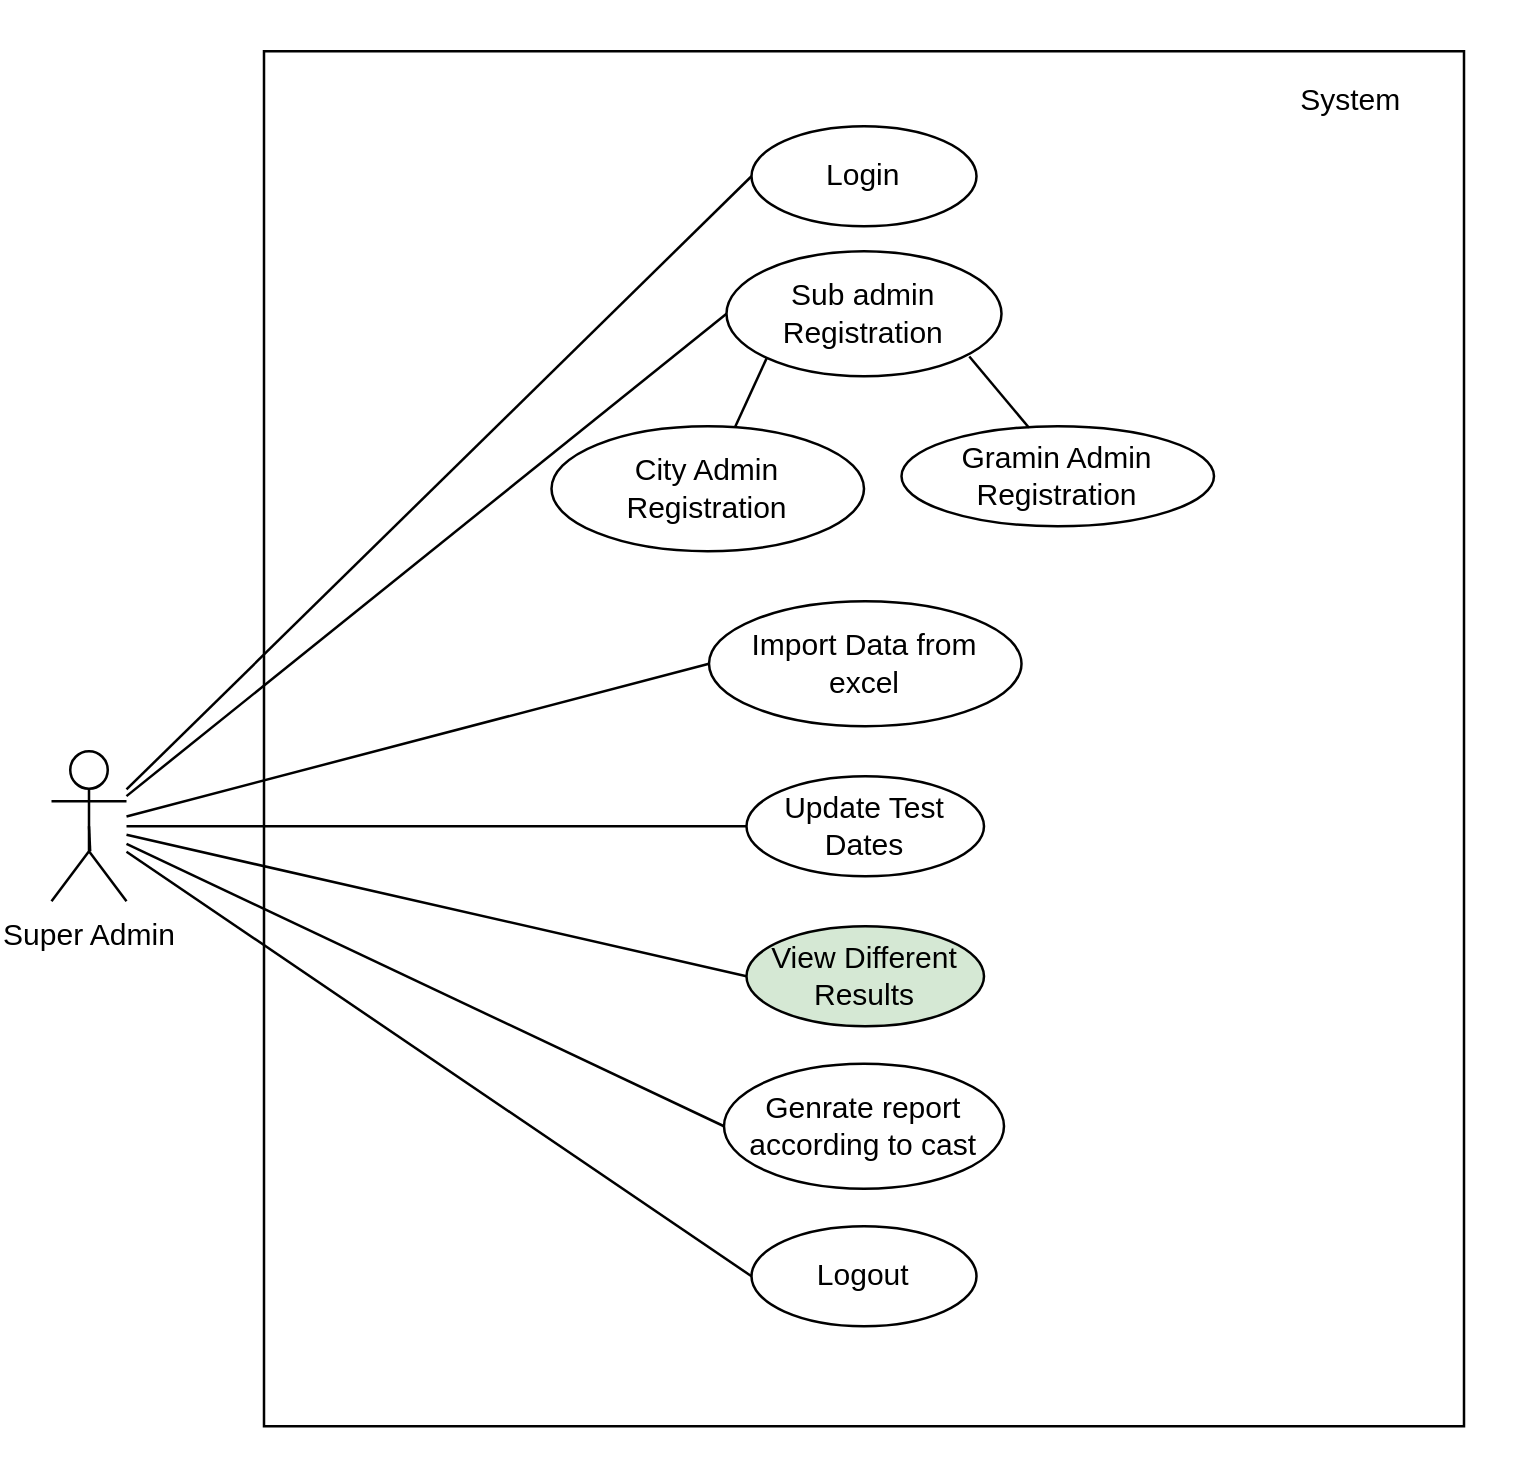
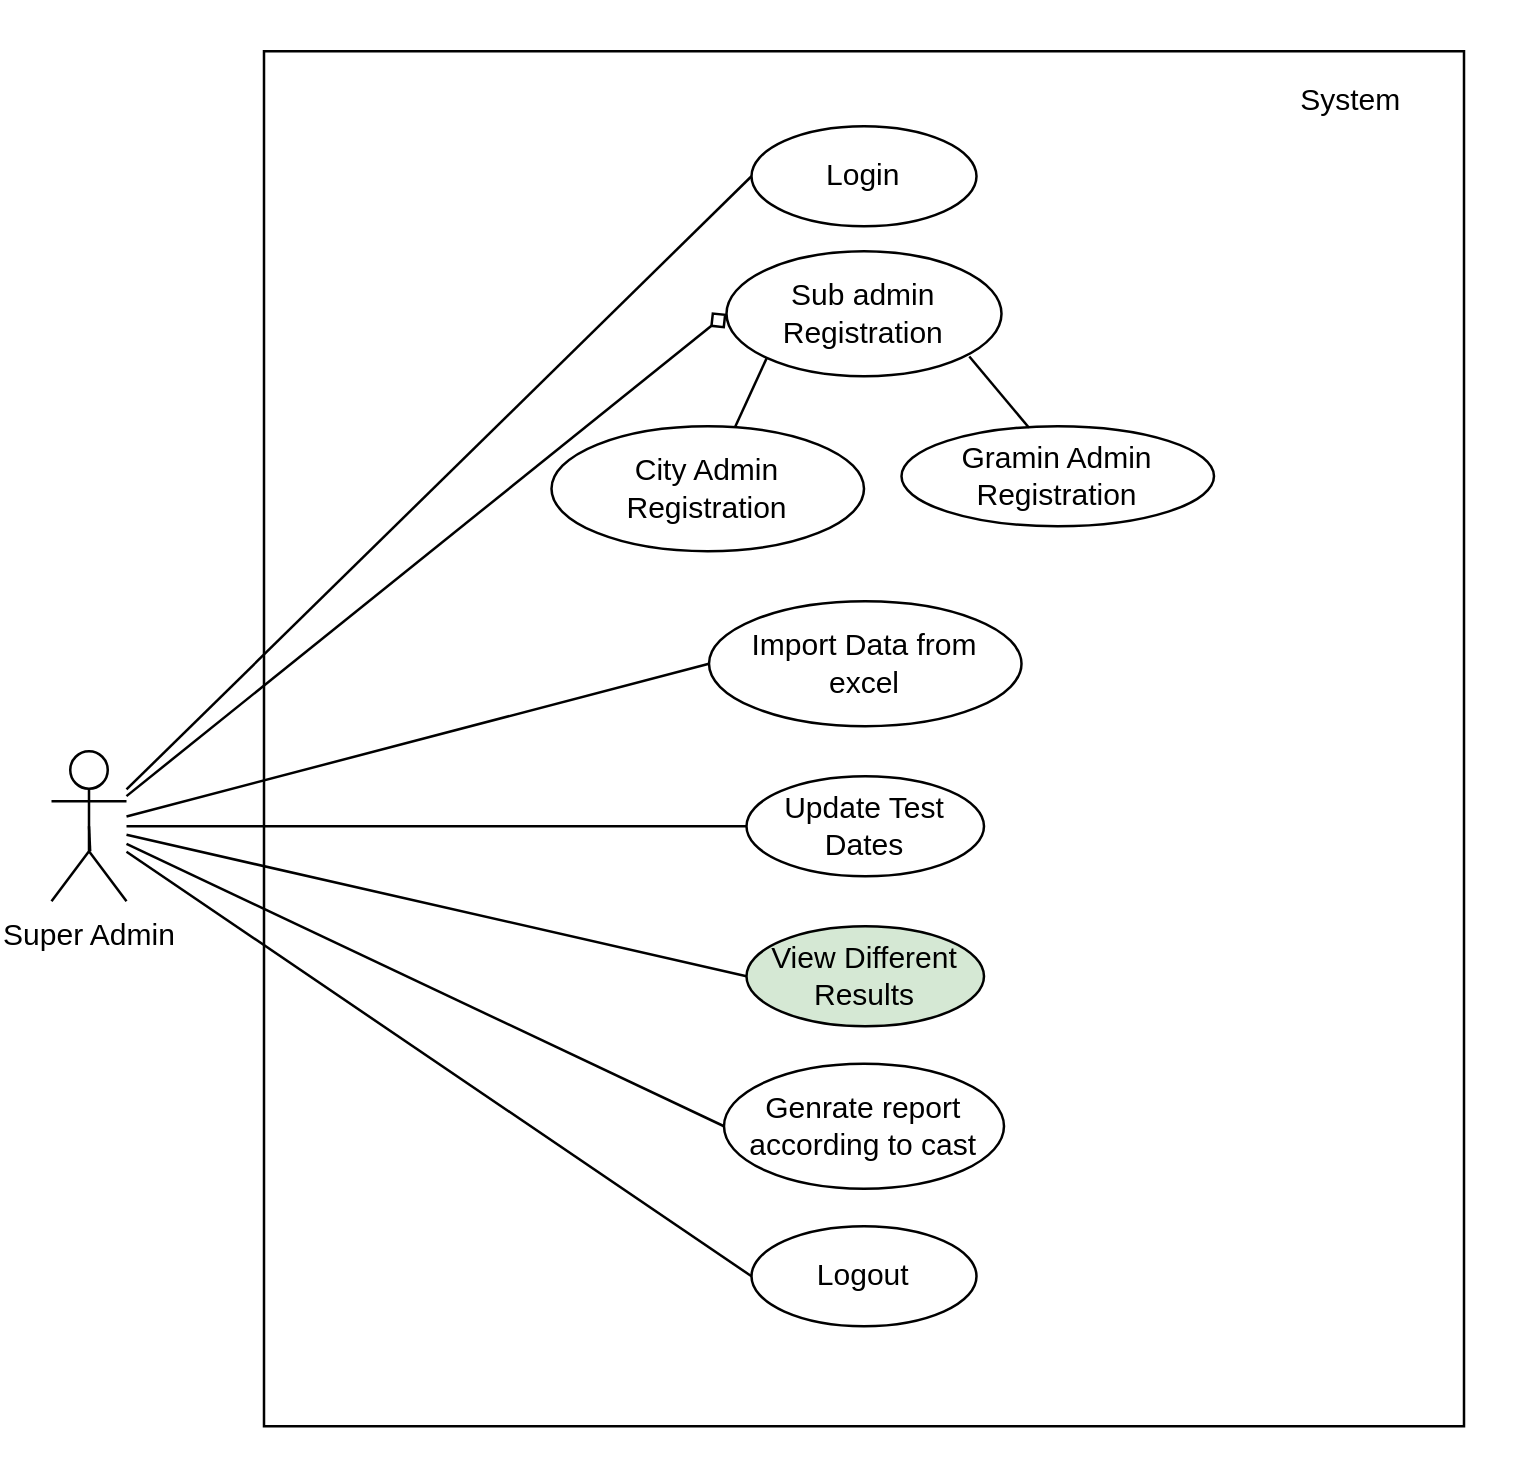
(718, 321) -> (710, 326)
